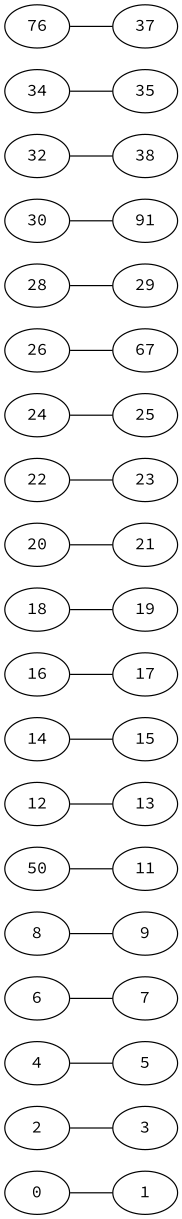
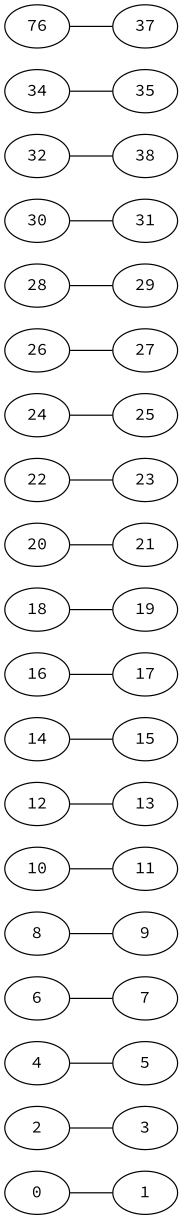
(145, 221) -> (145, 221)
(145, 350) -> (145, 350)
(37, 869) -> (37, 869)
